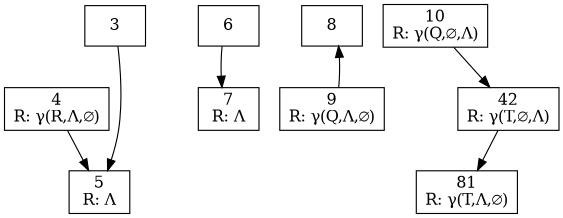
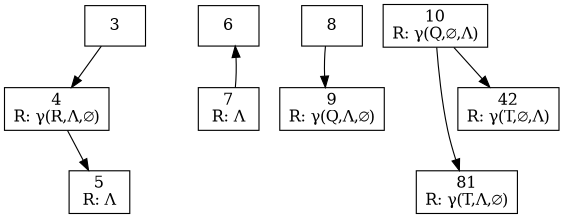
(221, 61) -> (236, 72)
(340, 72) -> (325, 61)
(121, 103) -> (90, 62)
(490, 145) -> (443, 104)
